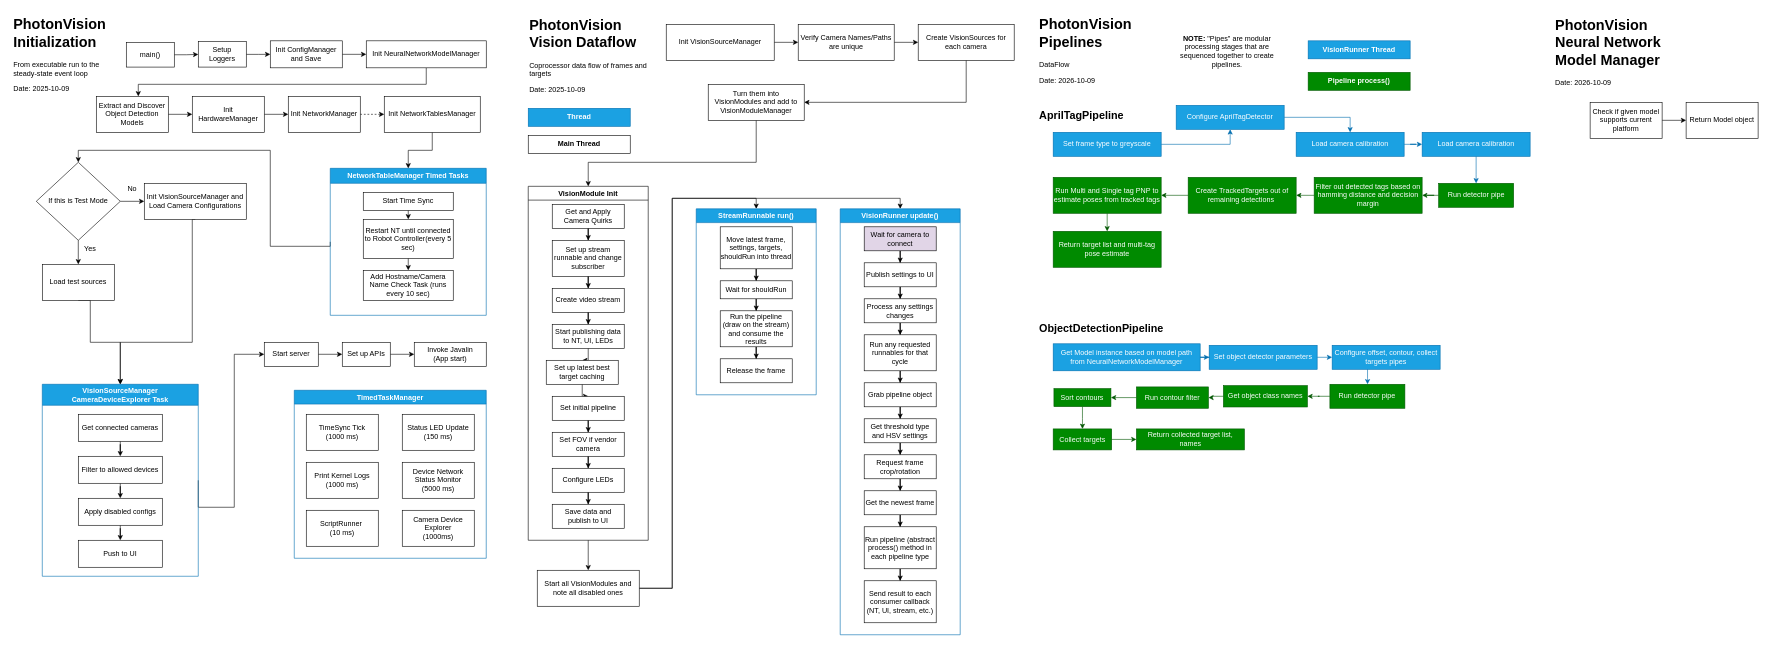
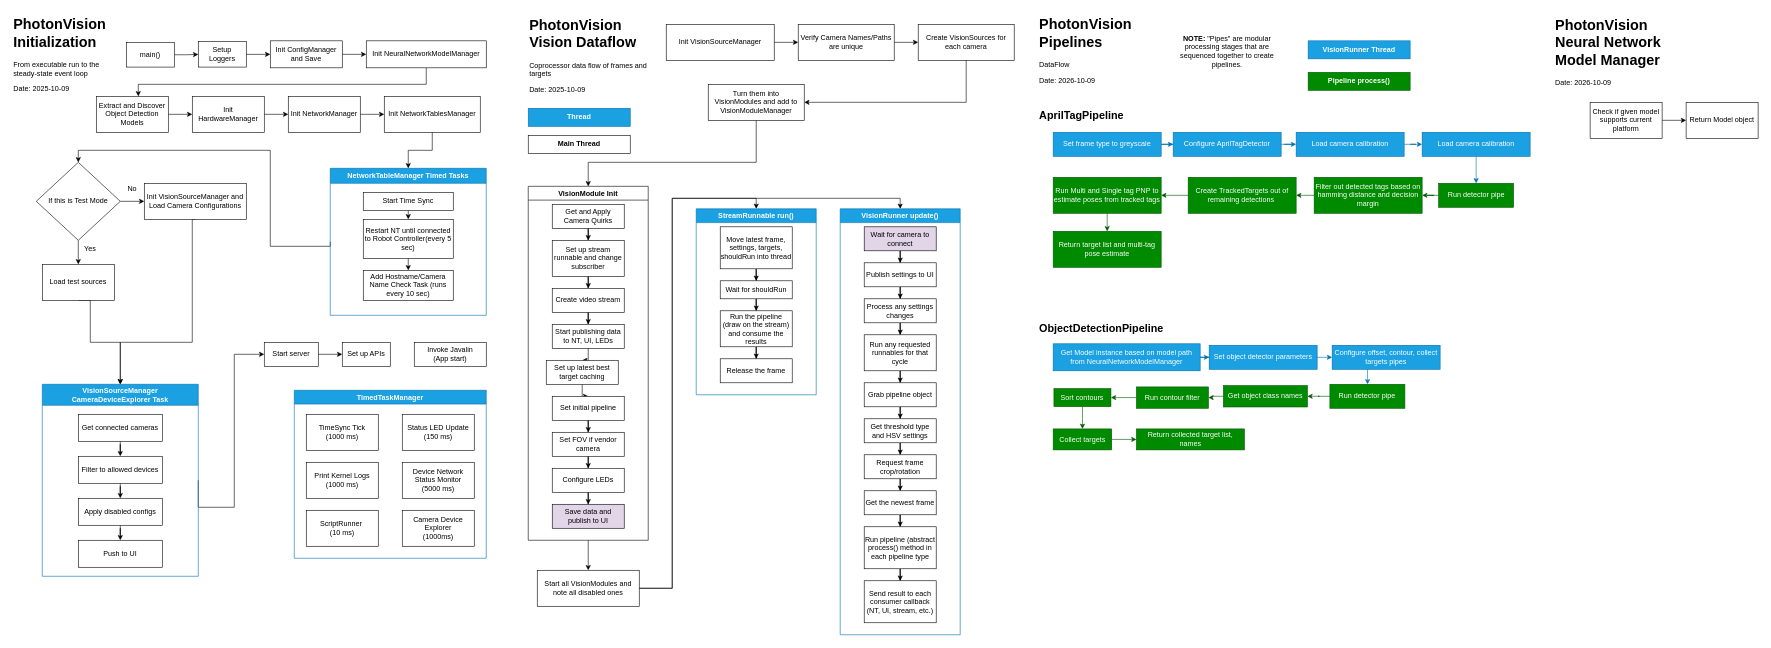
(369, 114) -> (369, 114)
(1230, 117) -> (1227, 144)
(408, 354) -> none
(588, 516) -> (588, 516)
